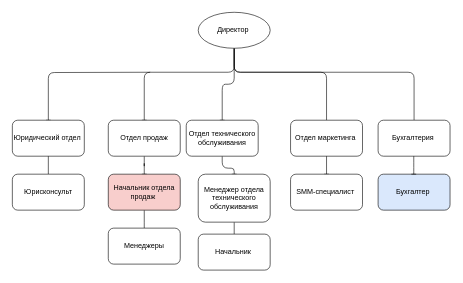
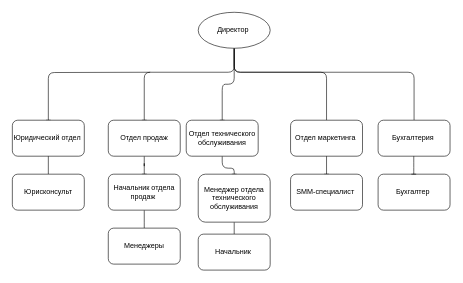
(144, 192) -> (144, 192)
(414, 192) -> (414, 192)
